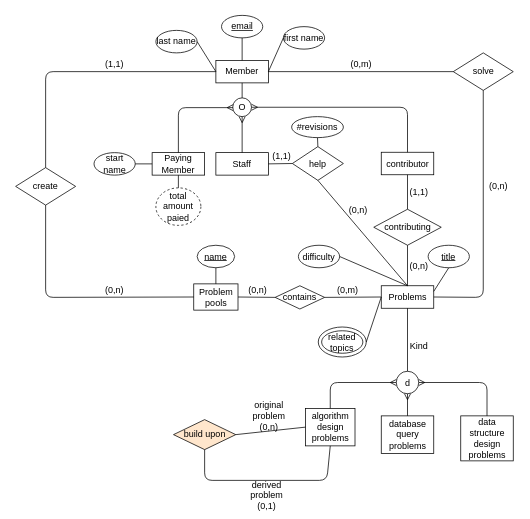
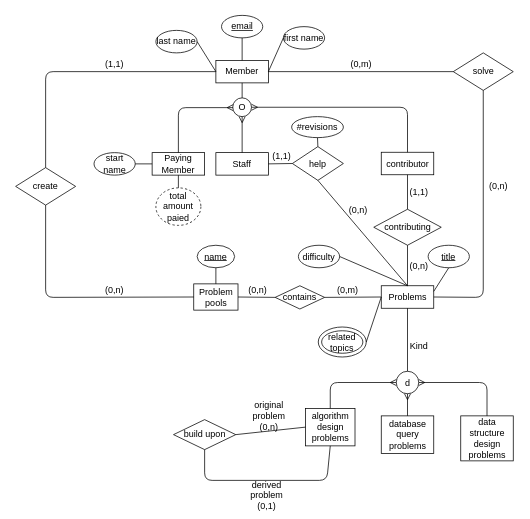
(204, 435) -> (204, 435)
